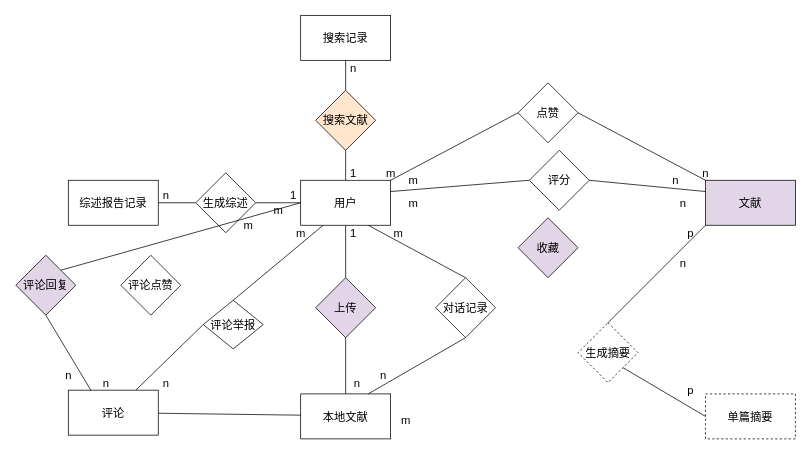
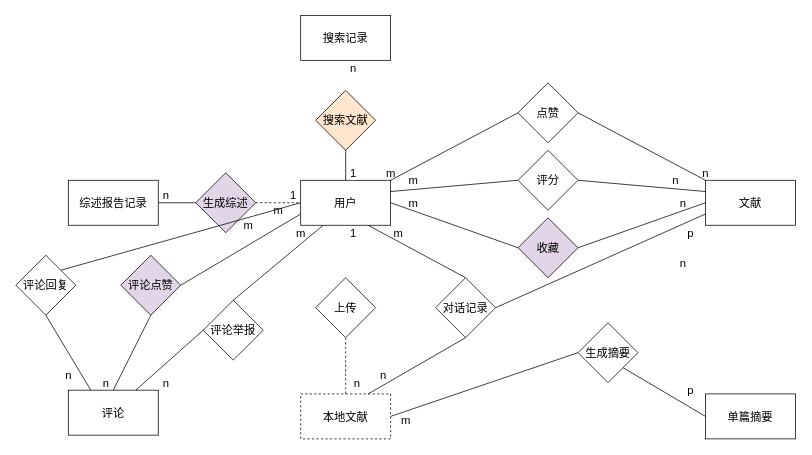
(345, 75) -> none
(559, 180) -> (548, 180)
(225, 203) -> (225, 203)
(274, 203) -> (274, 203)
(750, 203) -> (750, 203)
none -> (454, 225)
none -> (641, 226)
none -> (240, 250)
(345, 252) -> none
none -> (600, 261)
(657, 274) -> none
(45, 285) -> (45, 285)
(150, 285) -> (150, 285)
(345, 308) -> (345, 308)
(233, 325) -> (233, 330)
none -> (132, 352)
(608, 353) -> (608, 353)
(345, 366) -> (345, 366)
(230, 414) -> (484, 385)
(345, 417) -> (345, 417)
(750, 417) -> (750, 417)
